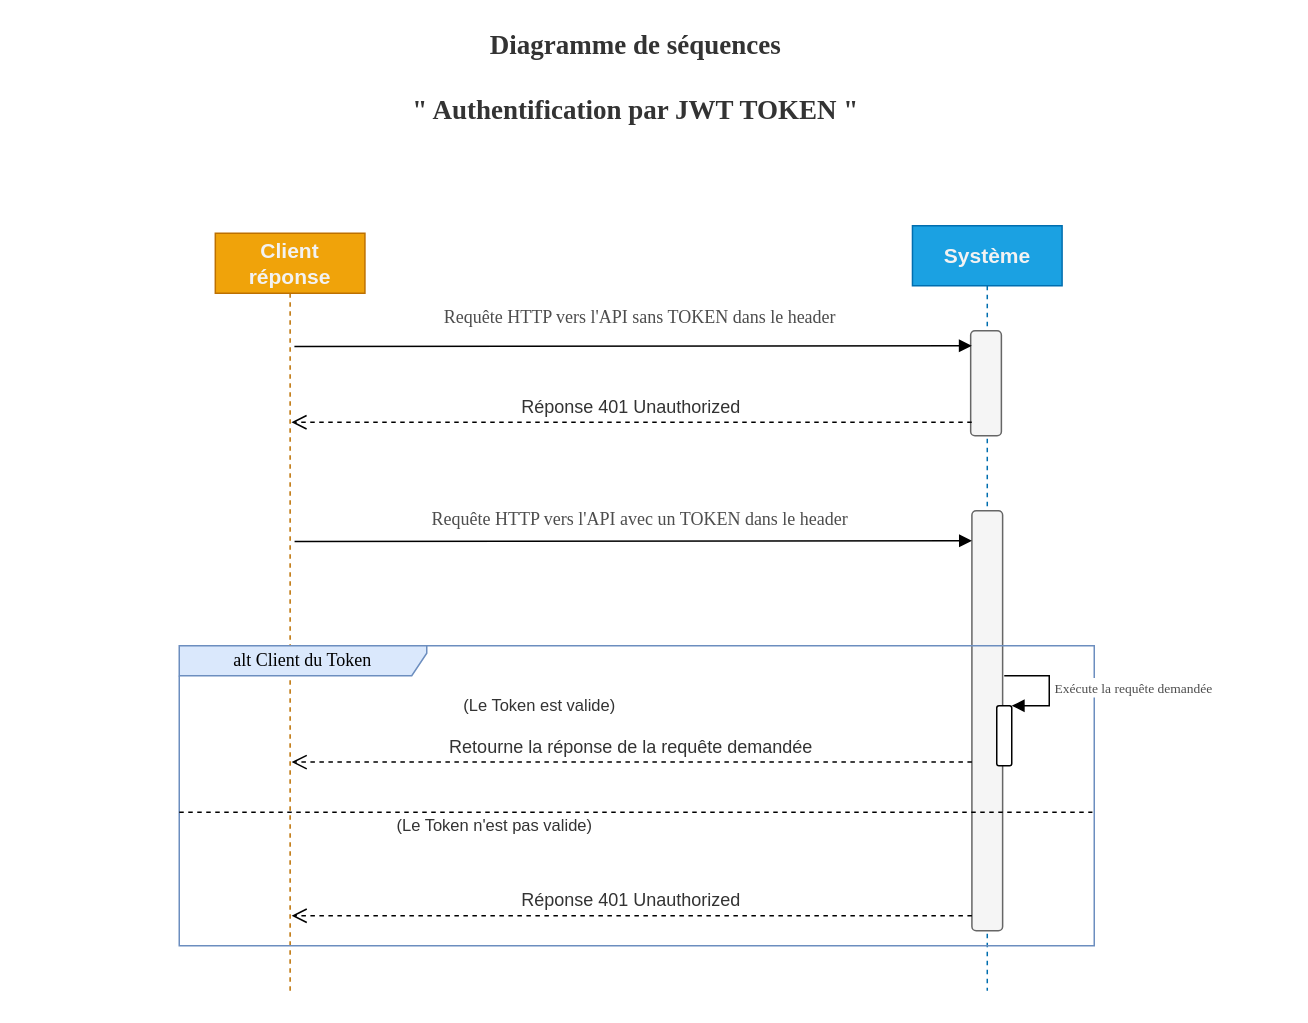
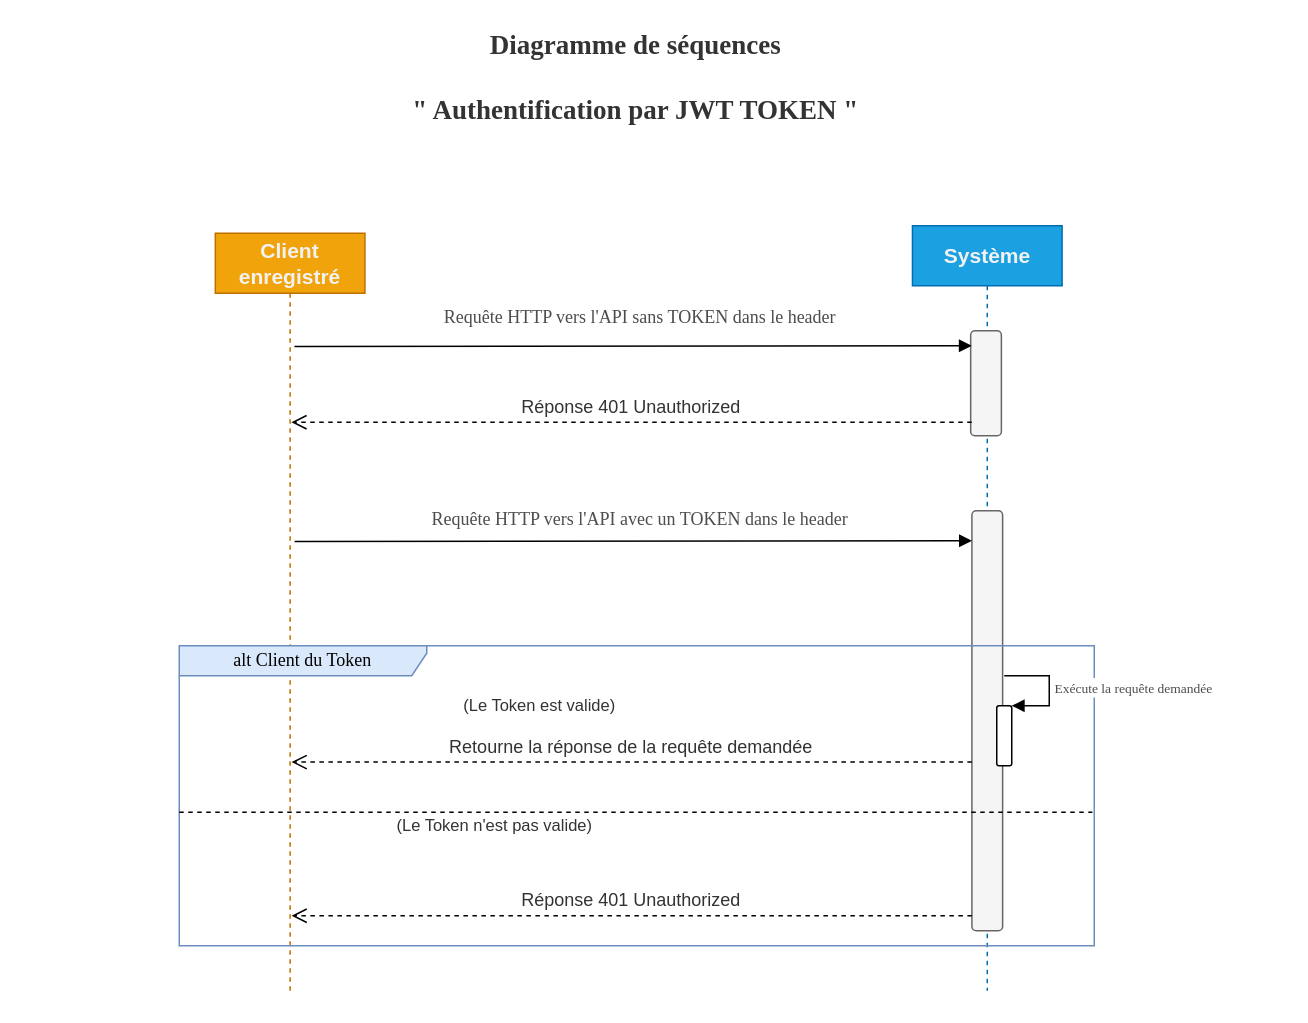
(290, 263) -> (290, 263)
